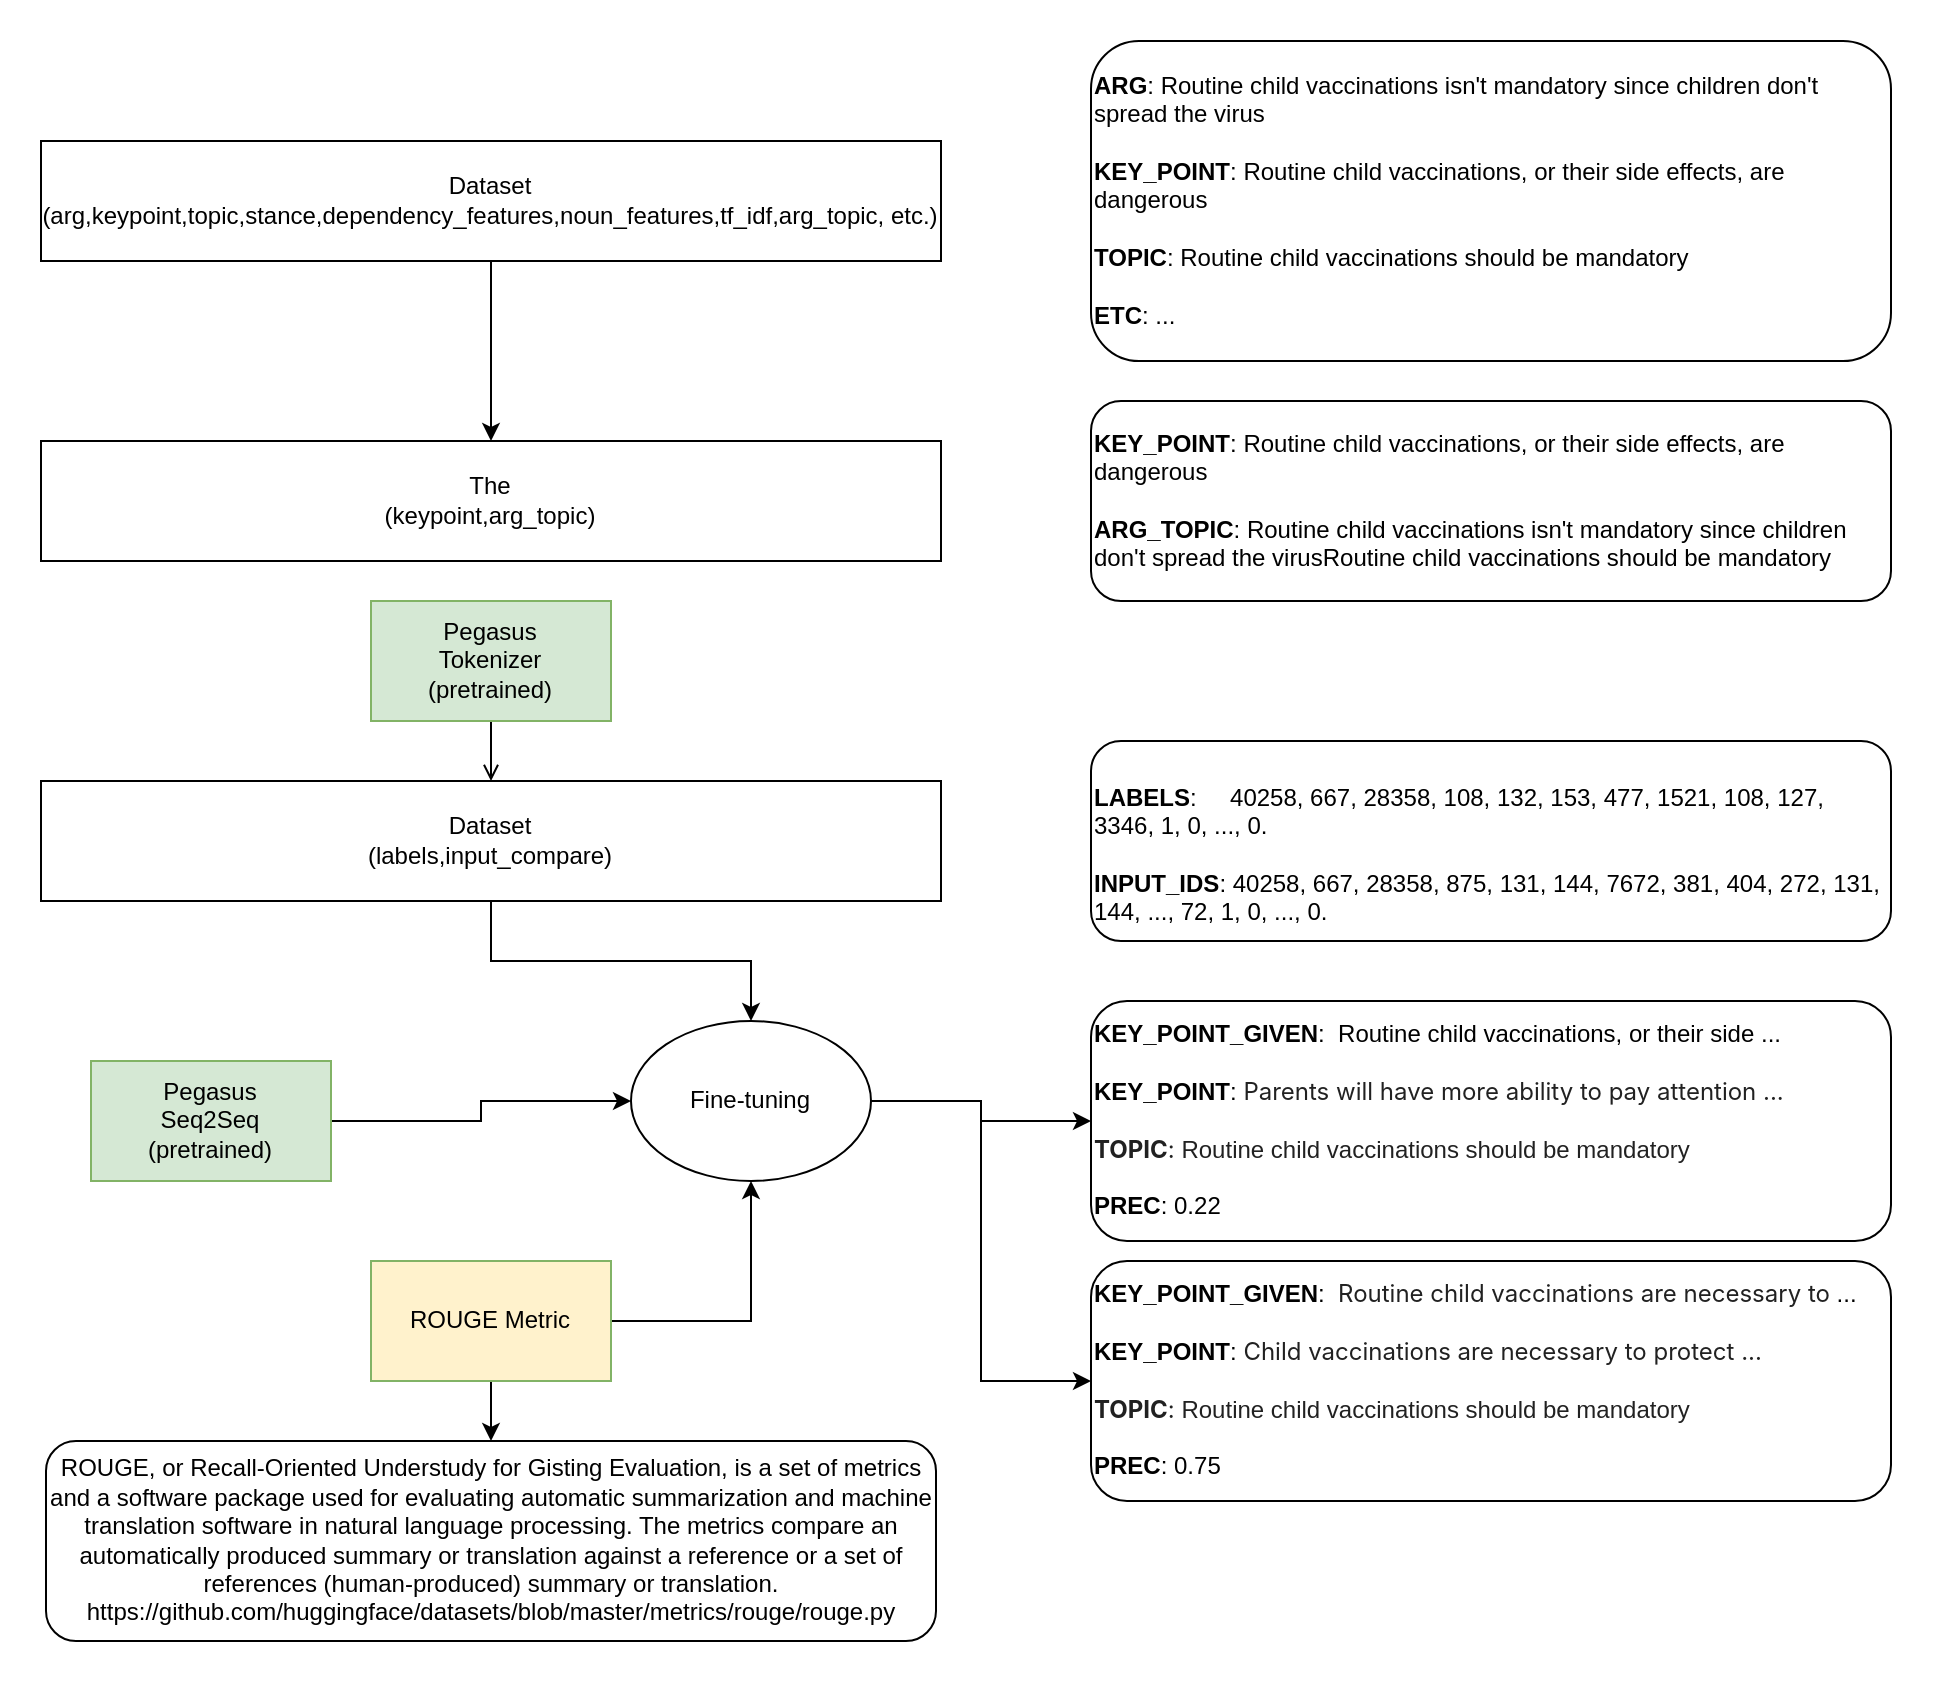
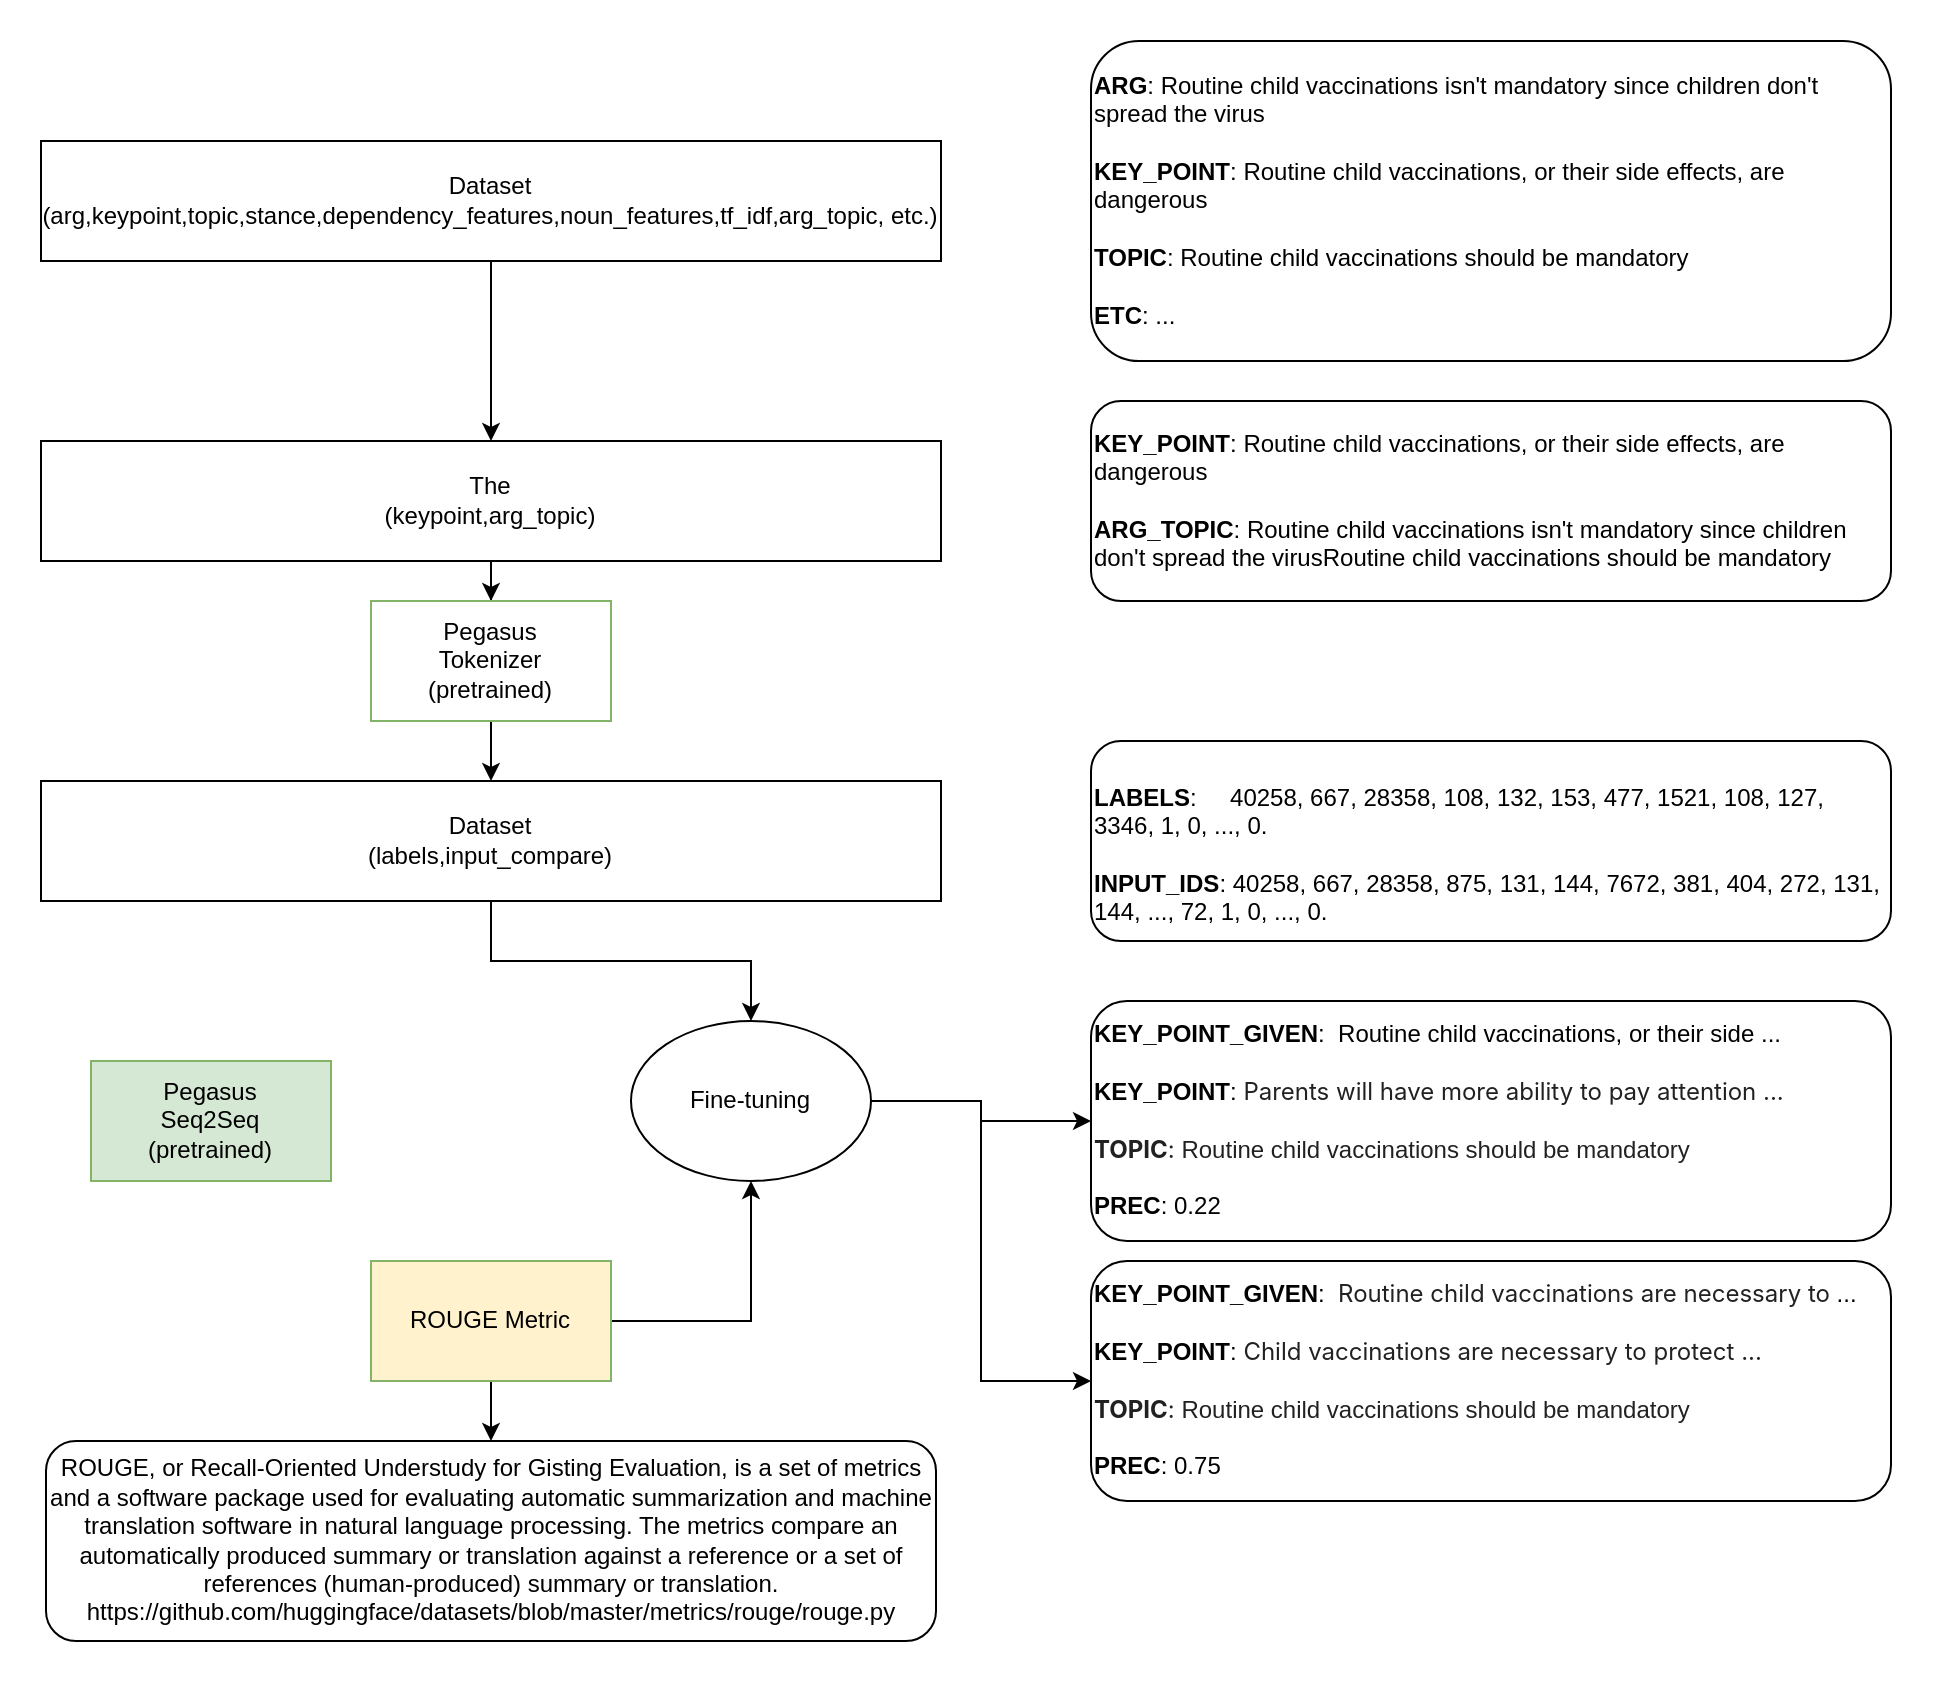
none -> (491, 588)
(491, 661) -> (491, 661)
(491, 769) -> (491, 766)
(481, 1118) -> none
